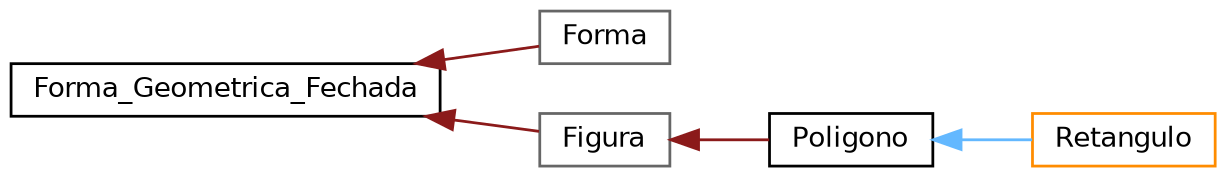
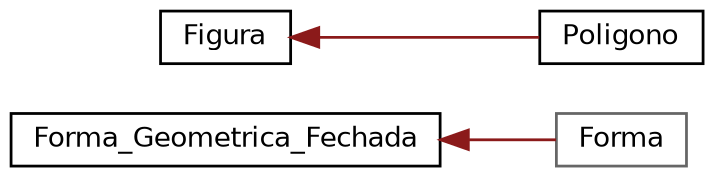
(496, 126) -> none
(605, 140) -> (226, 37)
(1124, 140) -> none
